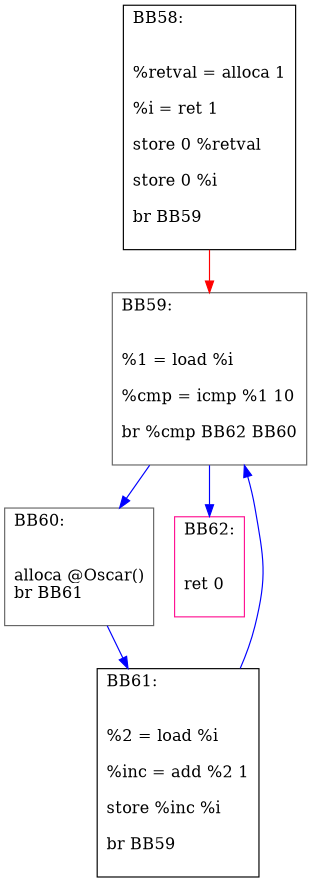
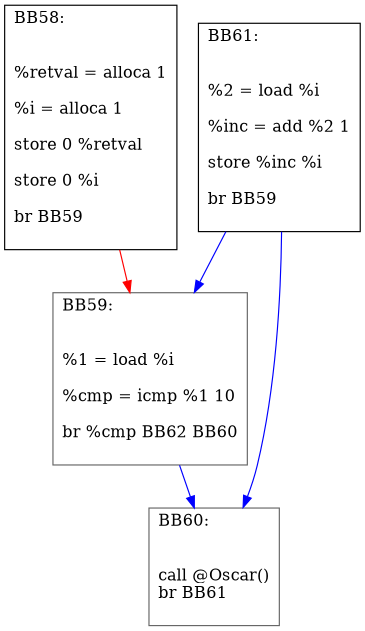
(176, 109) -> (69, 109)
(209, 567) -> none
(79, 576) -> (214, 576)
(115, 642) -> (274, 365)
